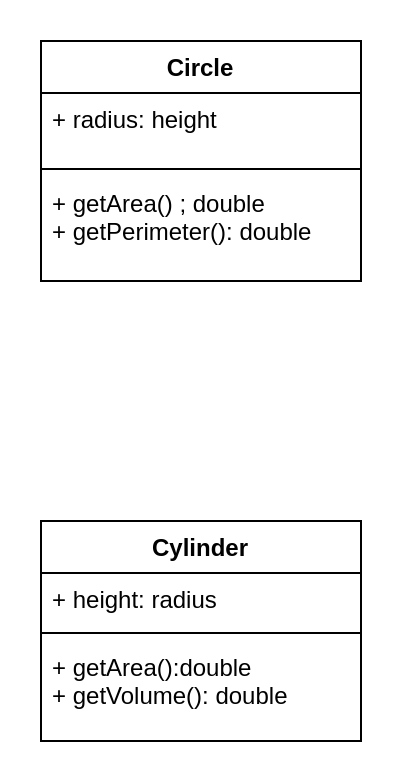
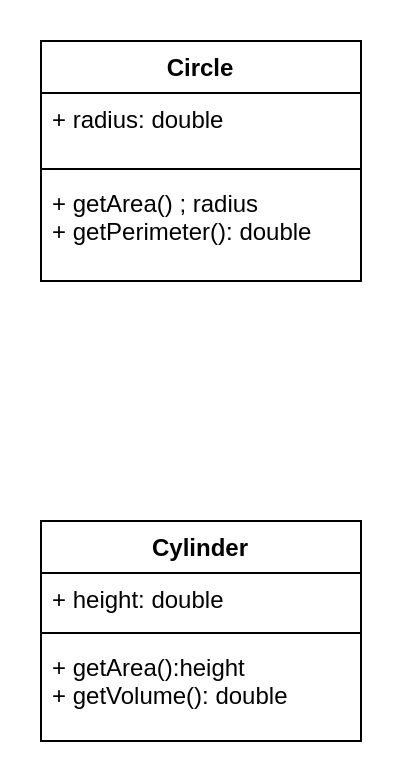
(144, 120) -> (144, 120)
(171, 204) -> (171, 204)
(144, 600) -> (144, 600)
(164, 668) -> (164, 668)
